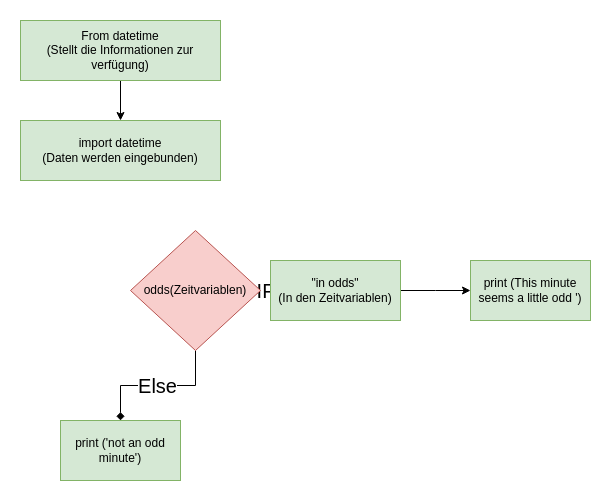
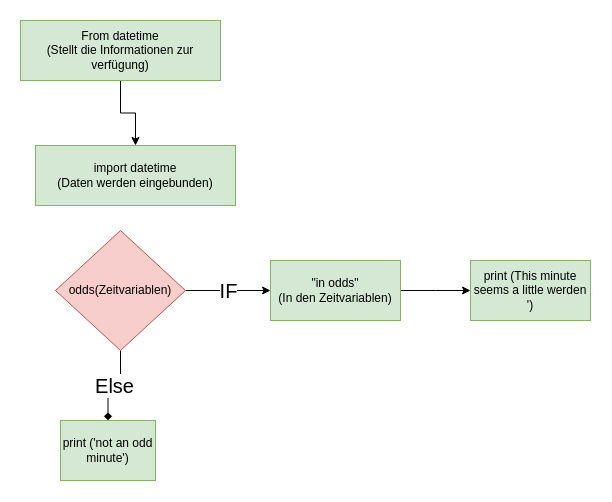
(121, 151) -> (136, 176)
(196, 291) -> (121, 291)
(531, 291) -> (531, 291)
(121, 451) -> (108, 451)
